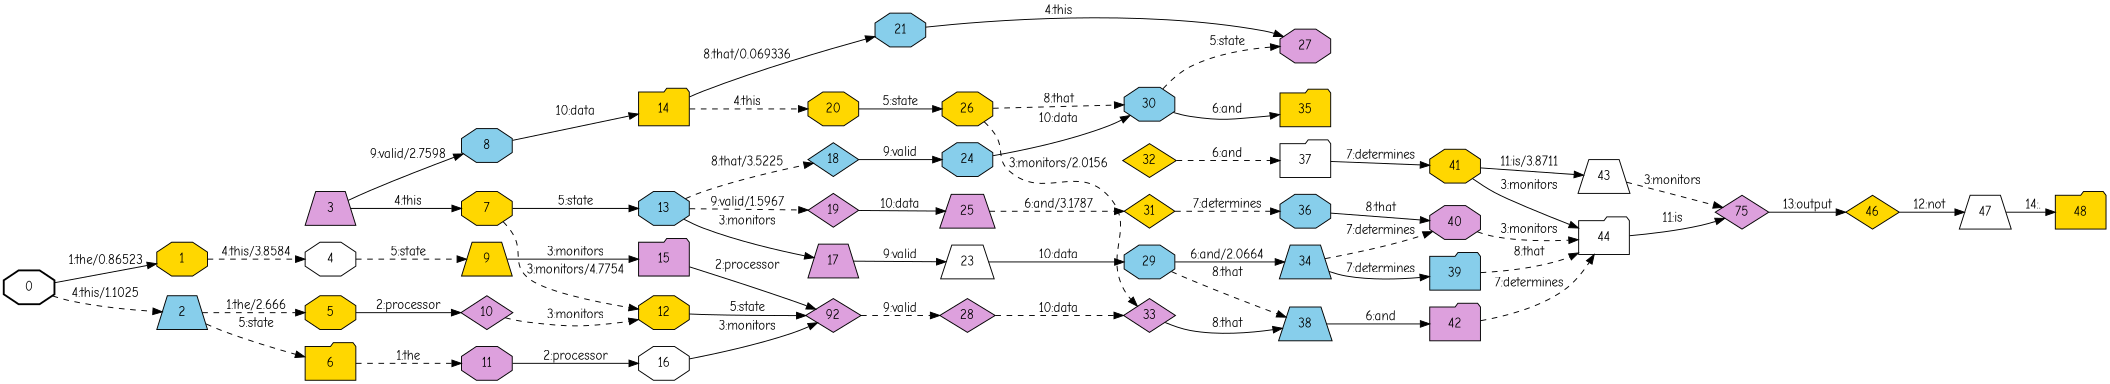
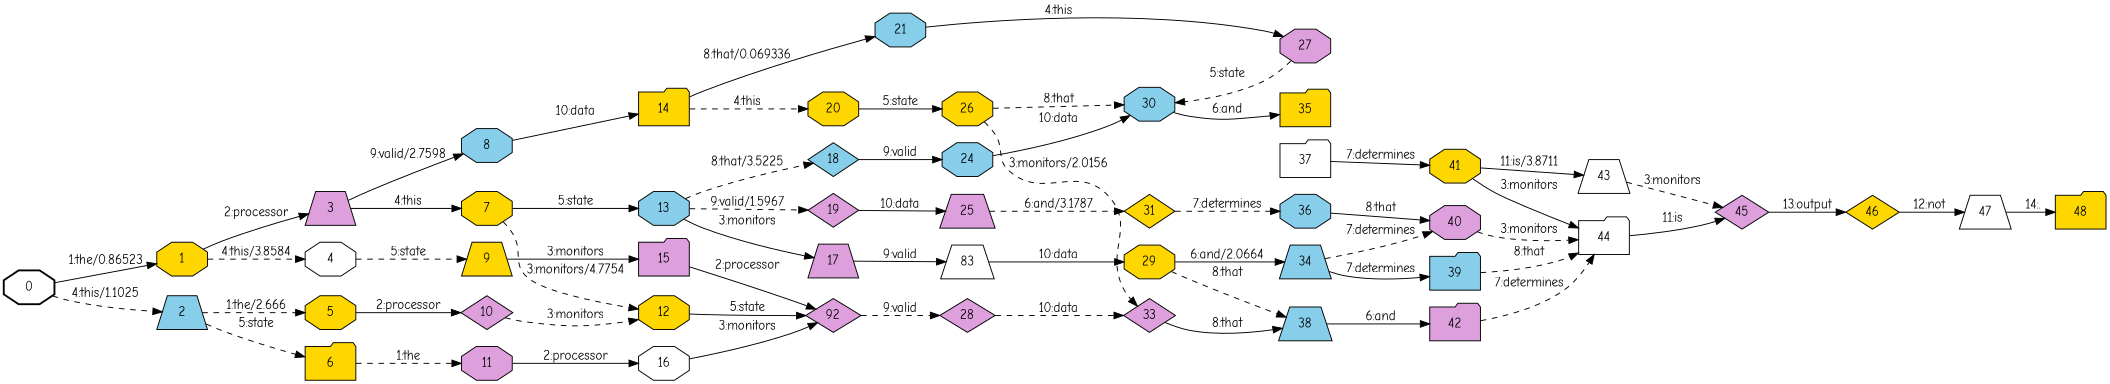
(1212, 58) -> (1241, 90)
(1149, 161) -> none
(1742, 212) -> (1742, 212)
none -> (251, 231)
(967, 262) -> (967, 262)
(1149, 262) -> (1149, 262)
